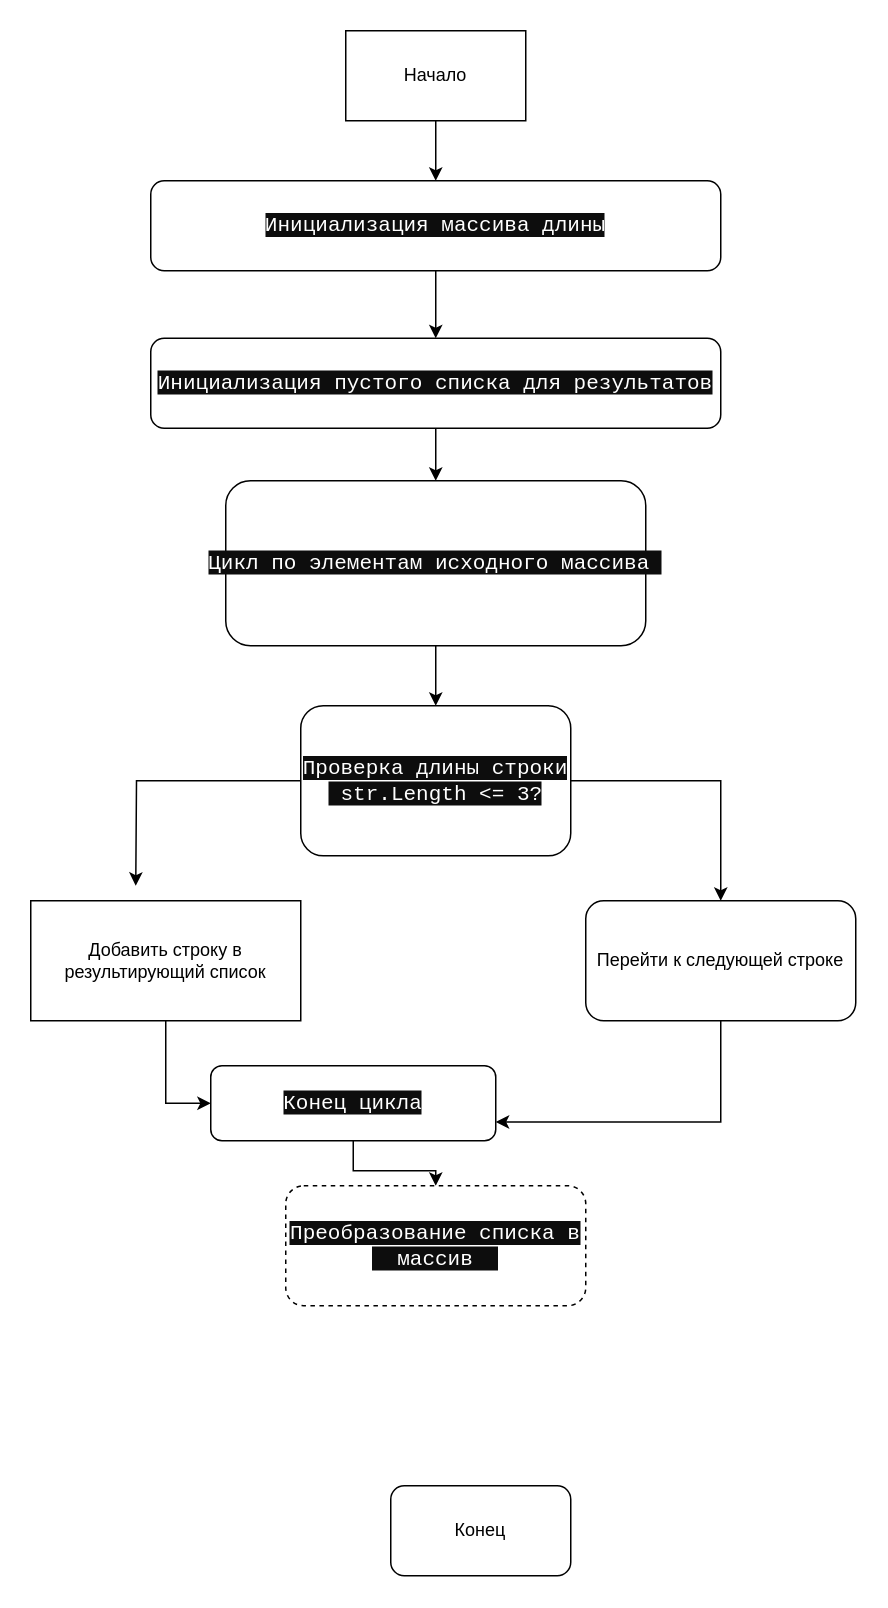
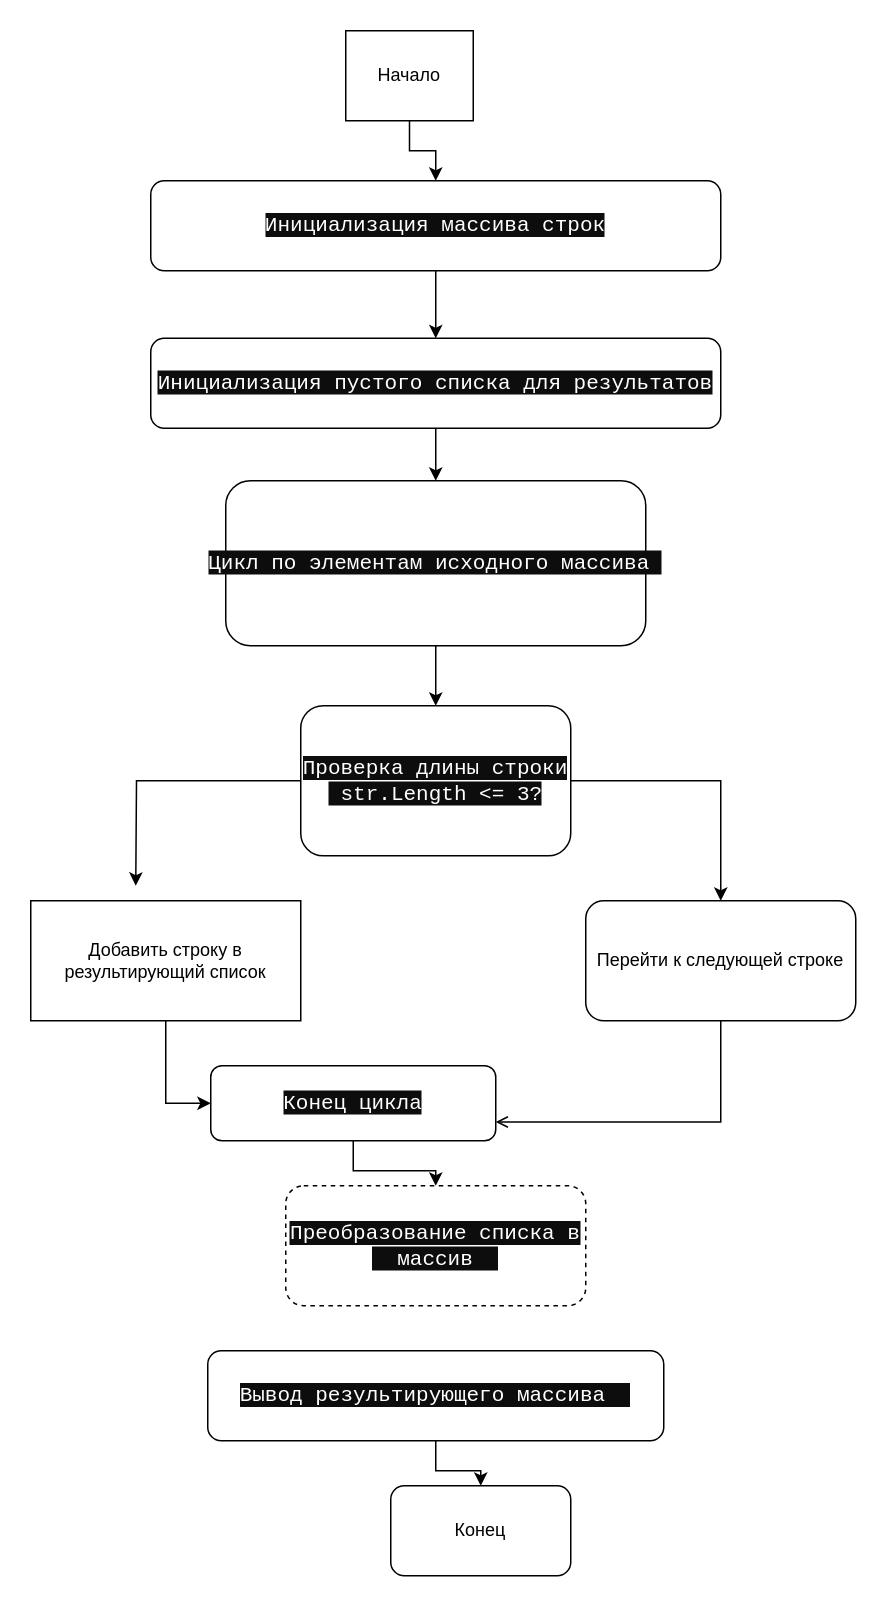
(436, 76) -> (410, 76)
(436, 226) -> (436, 226)
(507, 1122) -> (504, 1122)
none -> (436, 1396)
none -> (446, 1471)
